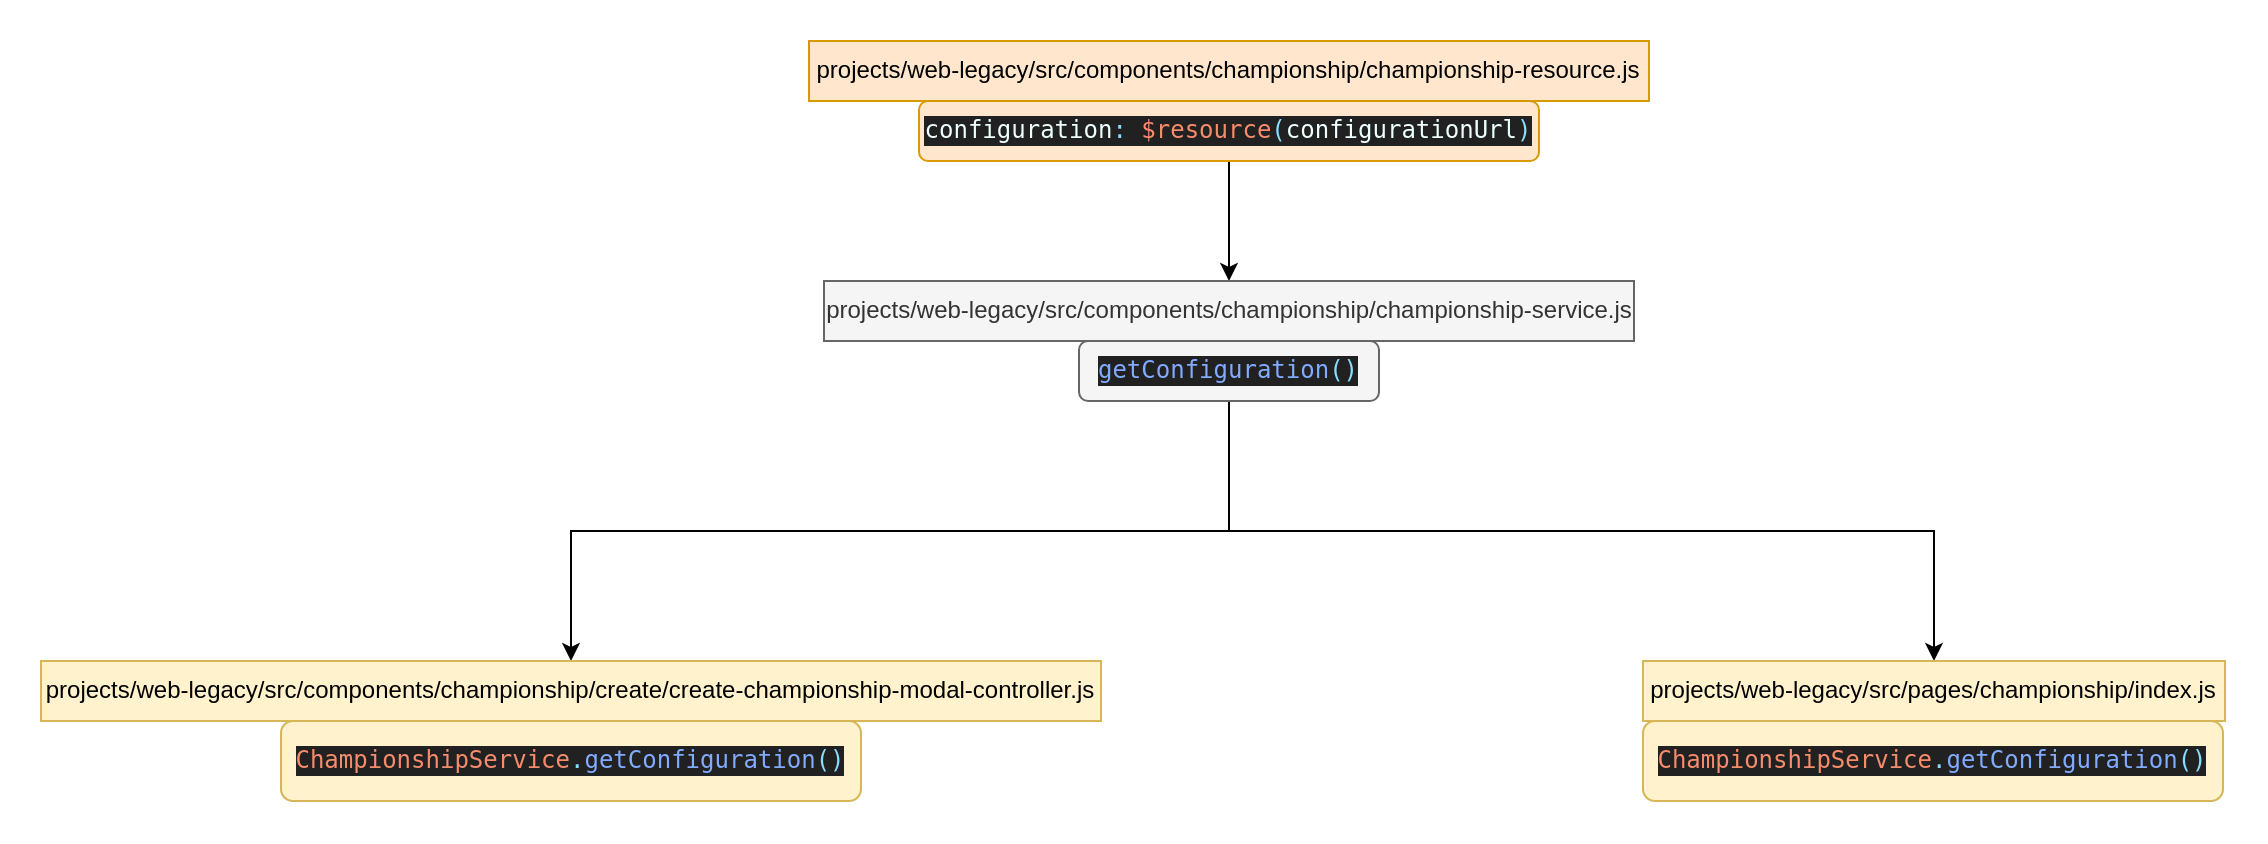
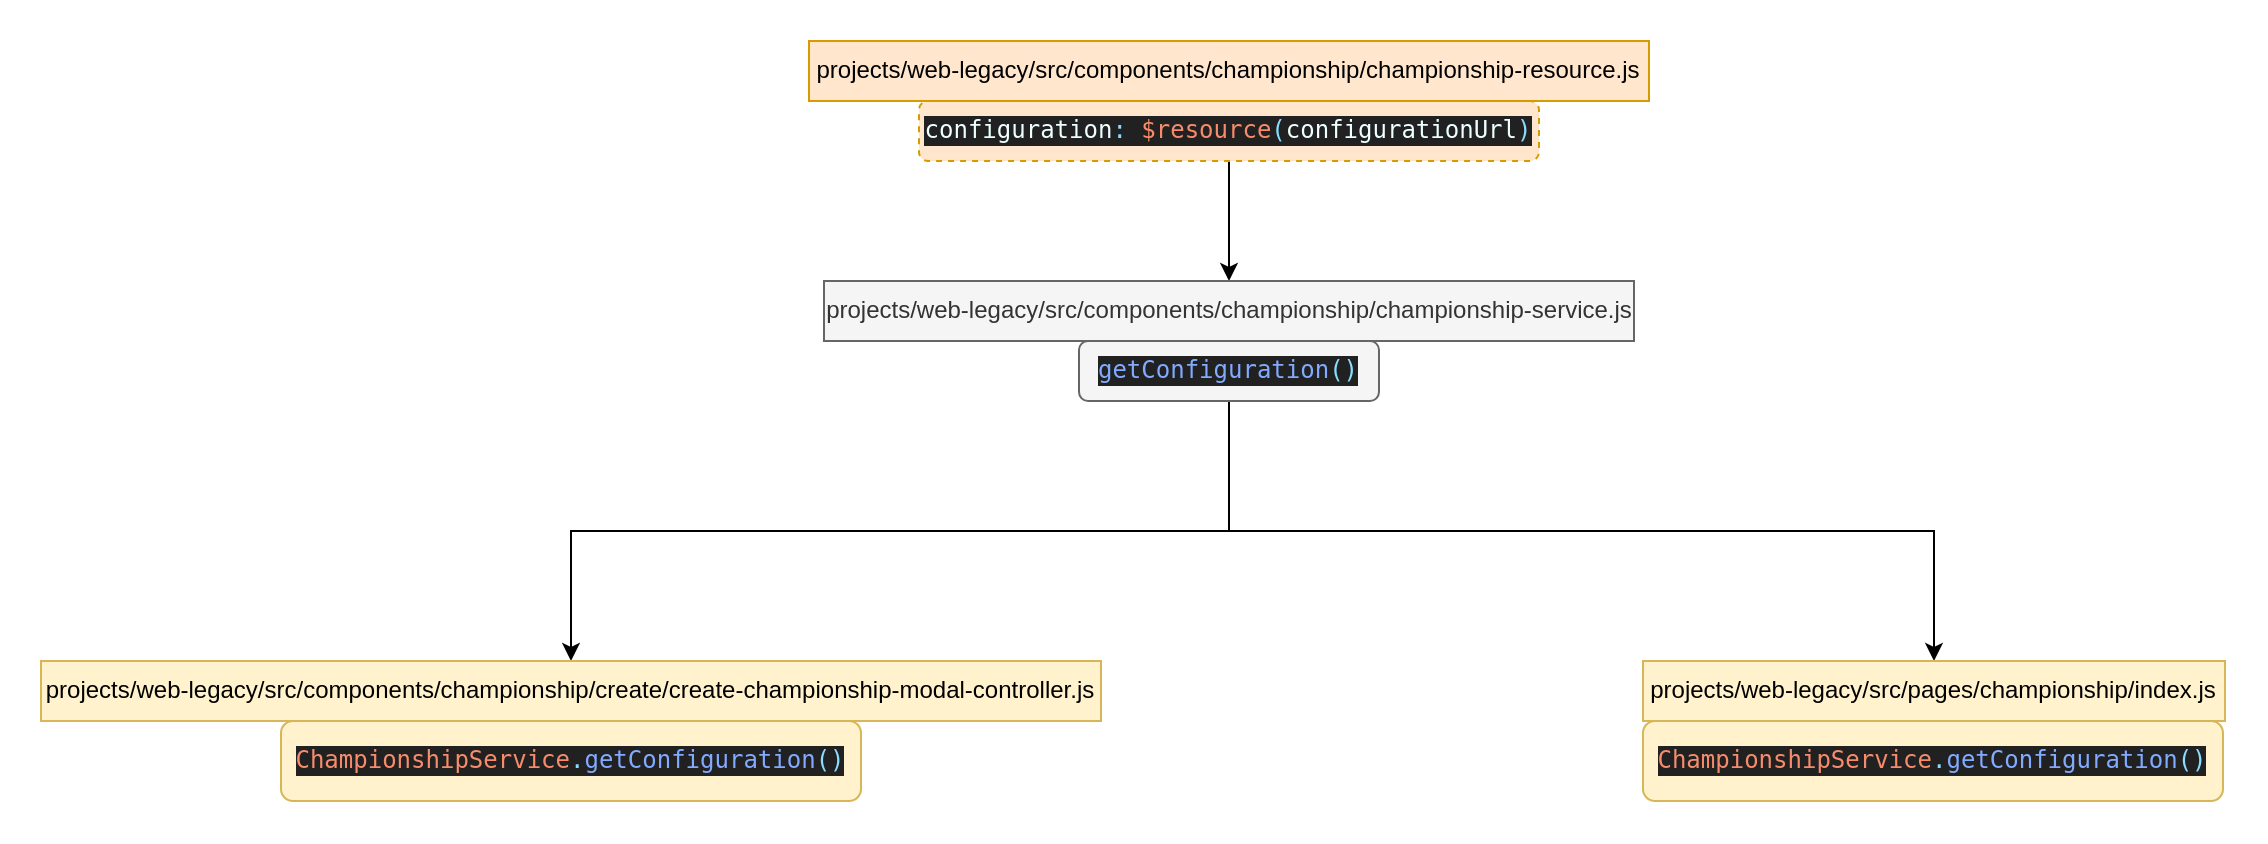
(1229, 131) -> (1229, 131)
